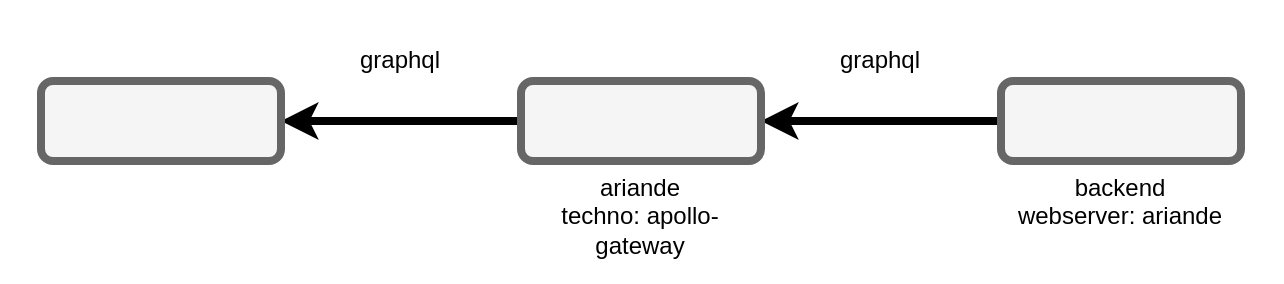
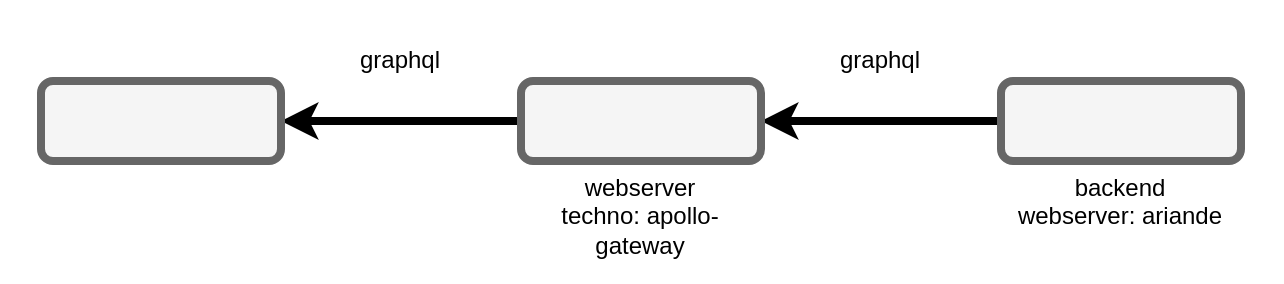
(641, 218) -> (641, 218)
